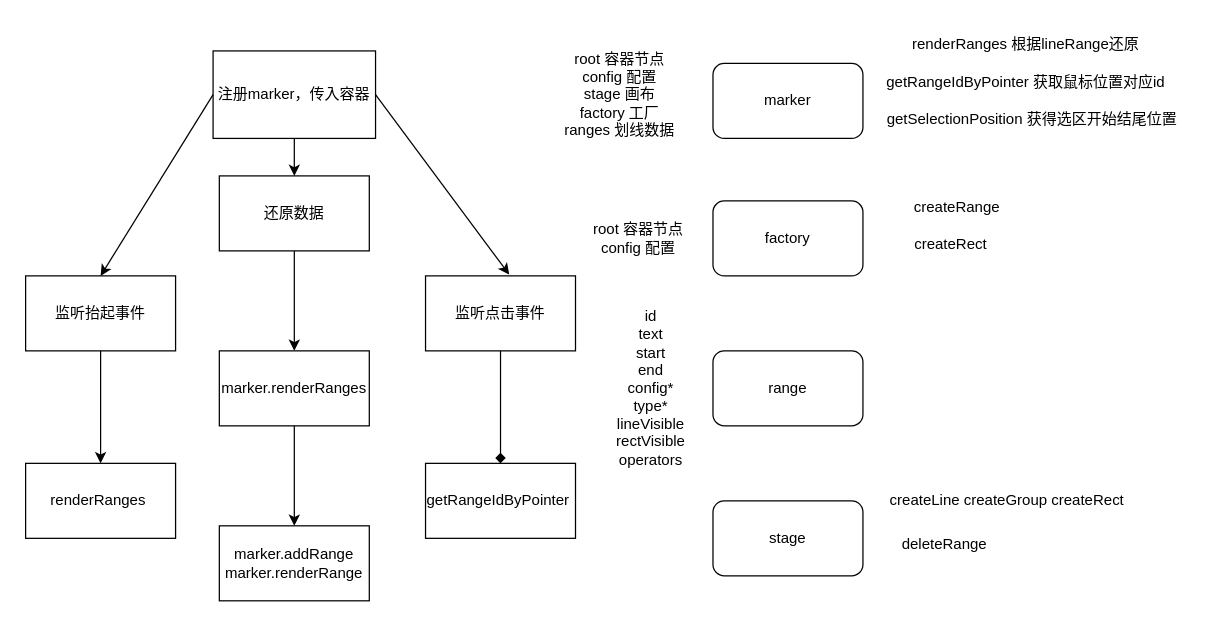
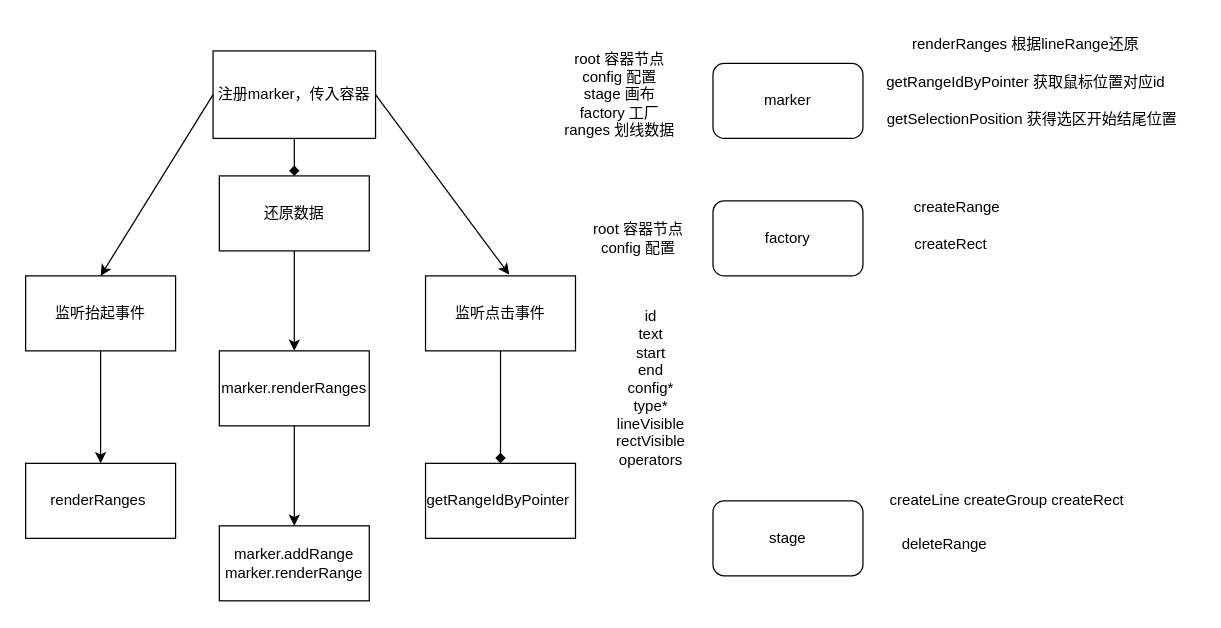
(294, 166) -> (294, 165)
(788, 388) -> none
